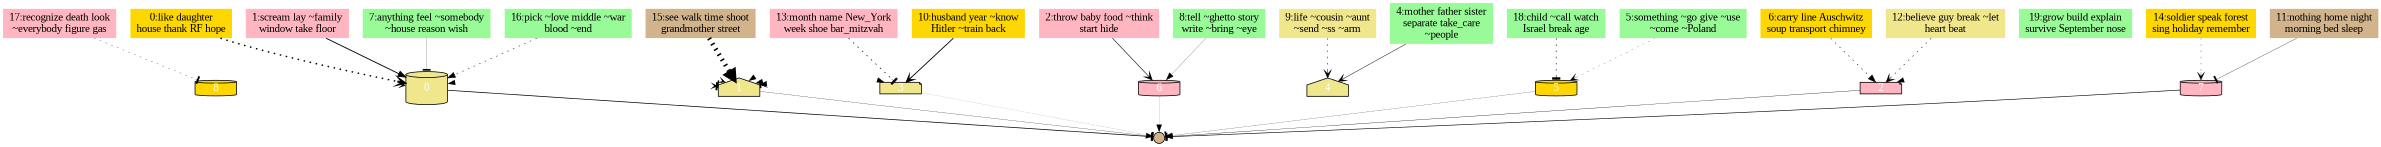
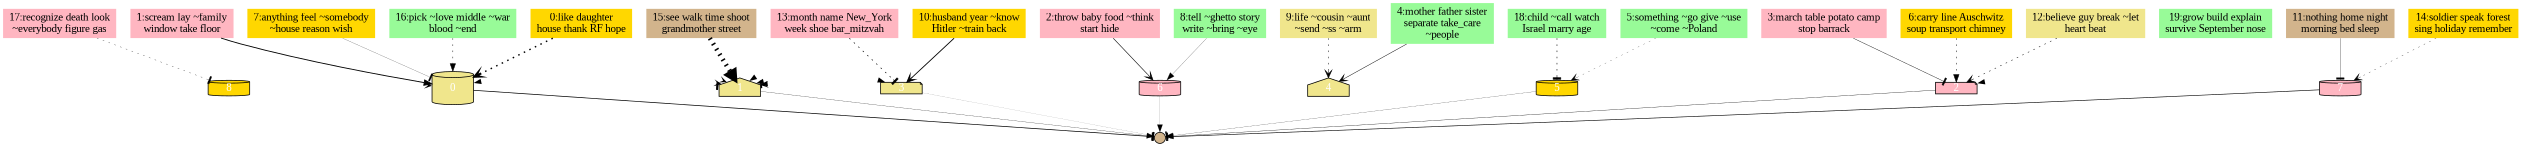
(427, 23) -> (311, 23)
(1556, 23) -> (1557, 23)
none -> (1824, 23)
